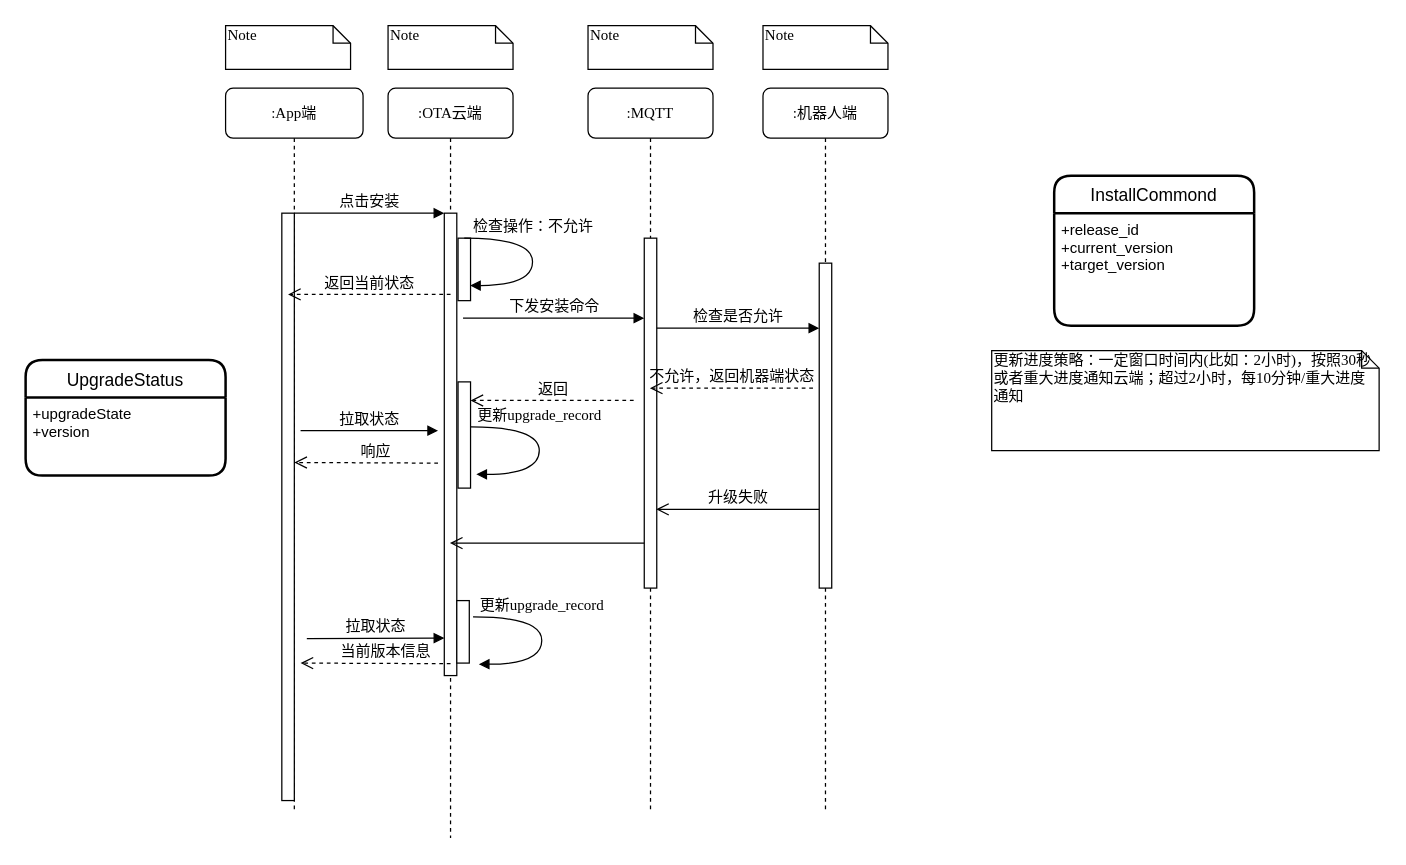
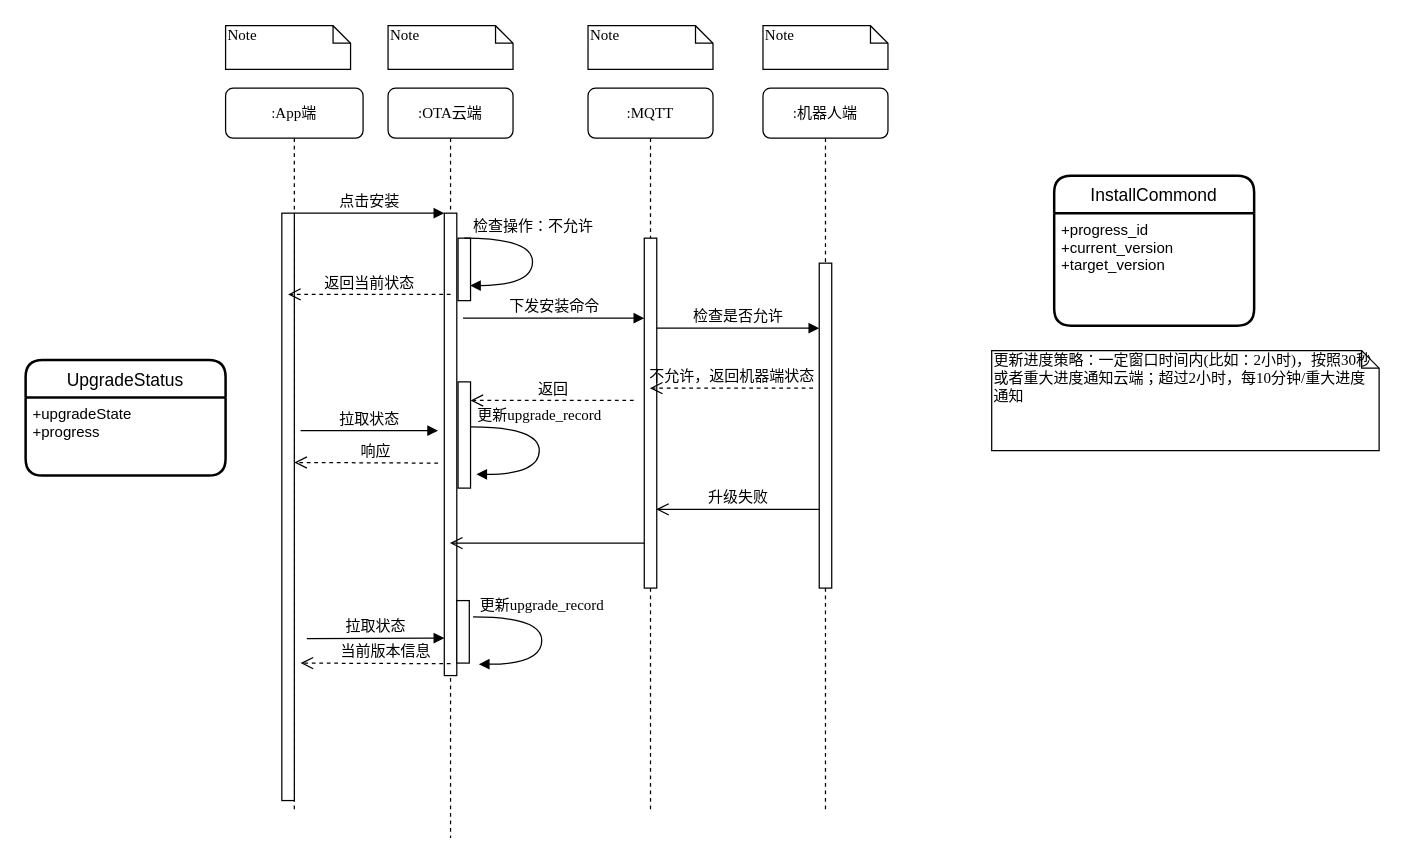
(1104, 230) -> (1110, 230)
(87, 414) -> (87, 414)
